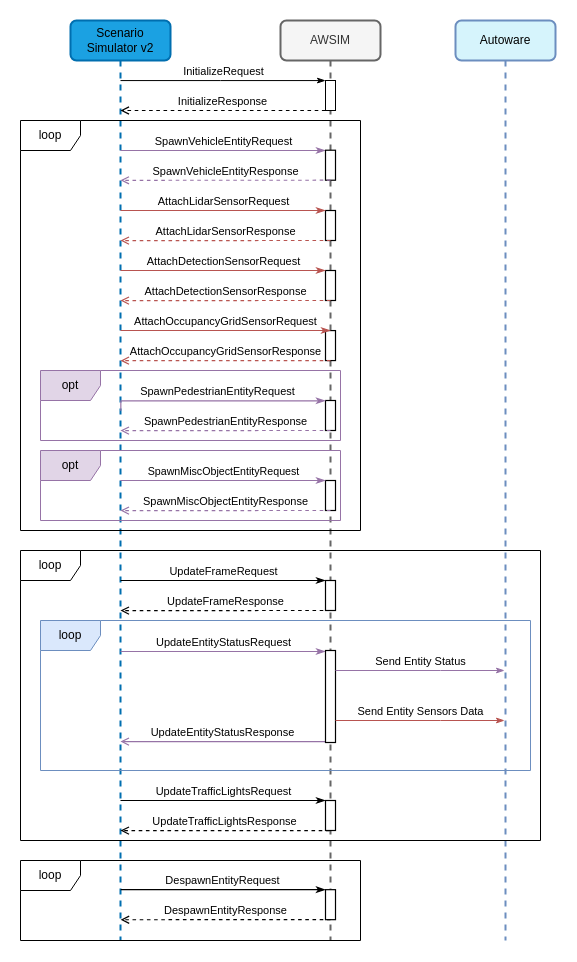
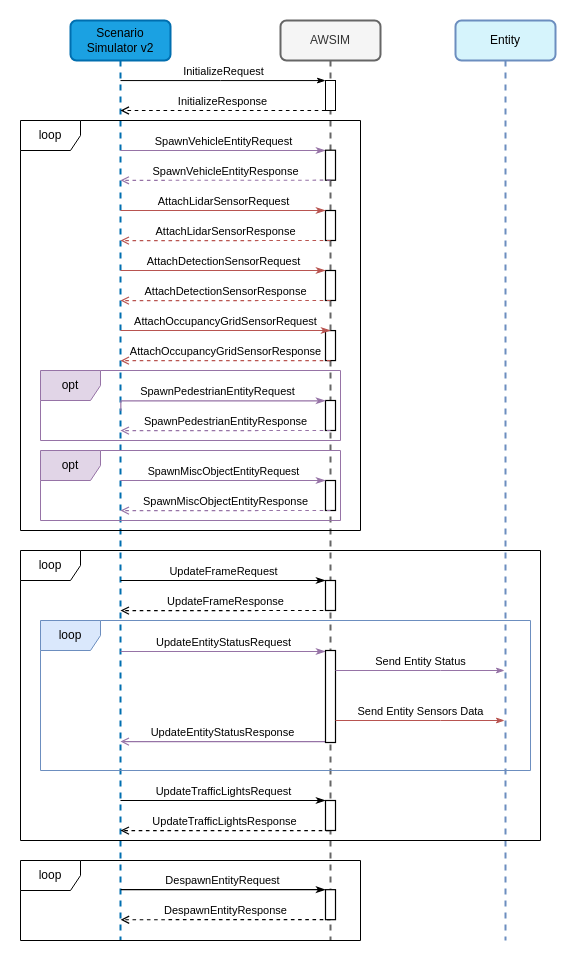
(506, 41) -> (506, 41)
